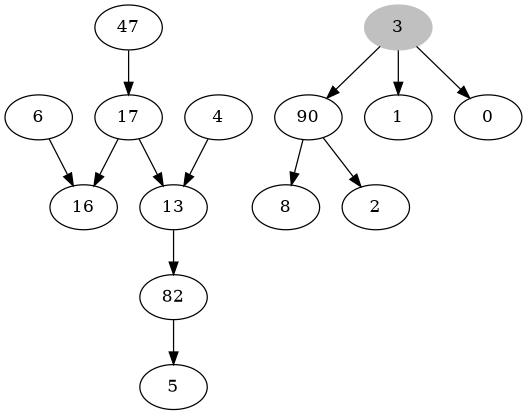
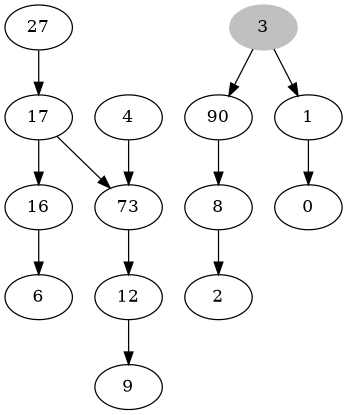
(129, 27) -> (39, 27)
(439, 68) -> (308, 156)
(58, 157) -> (39, 246)
(338, 157) -> (219, 246)
(174, 207) -> (129, 207)
(174, 297) -> (129, 297)
(174, 387) -> (129, 387)
